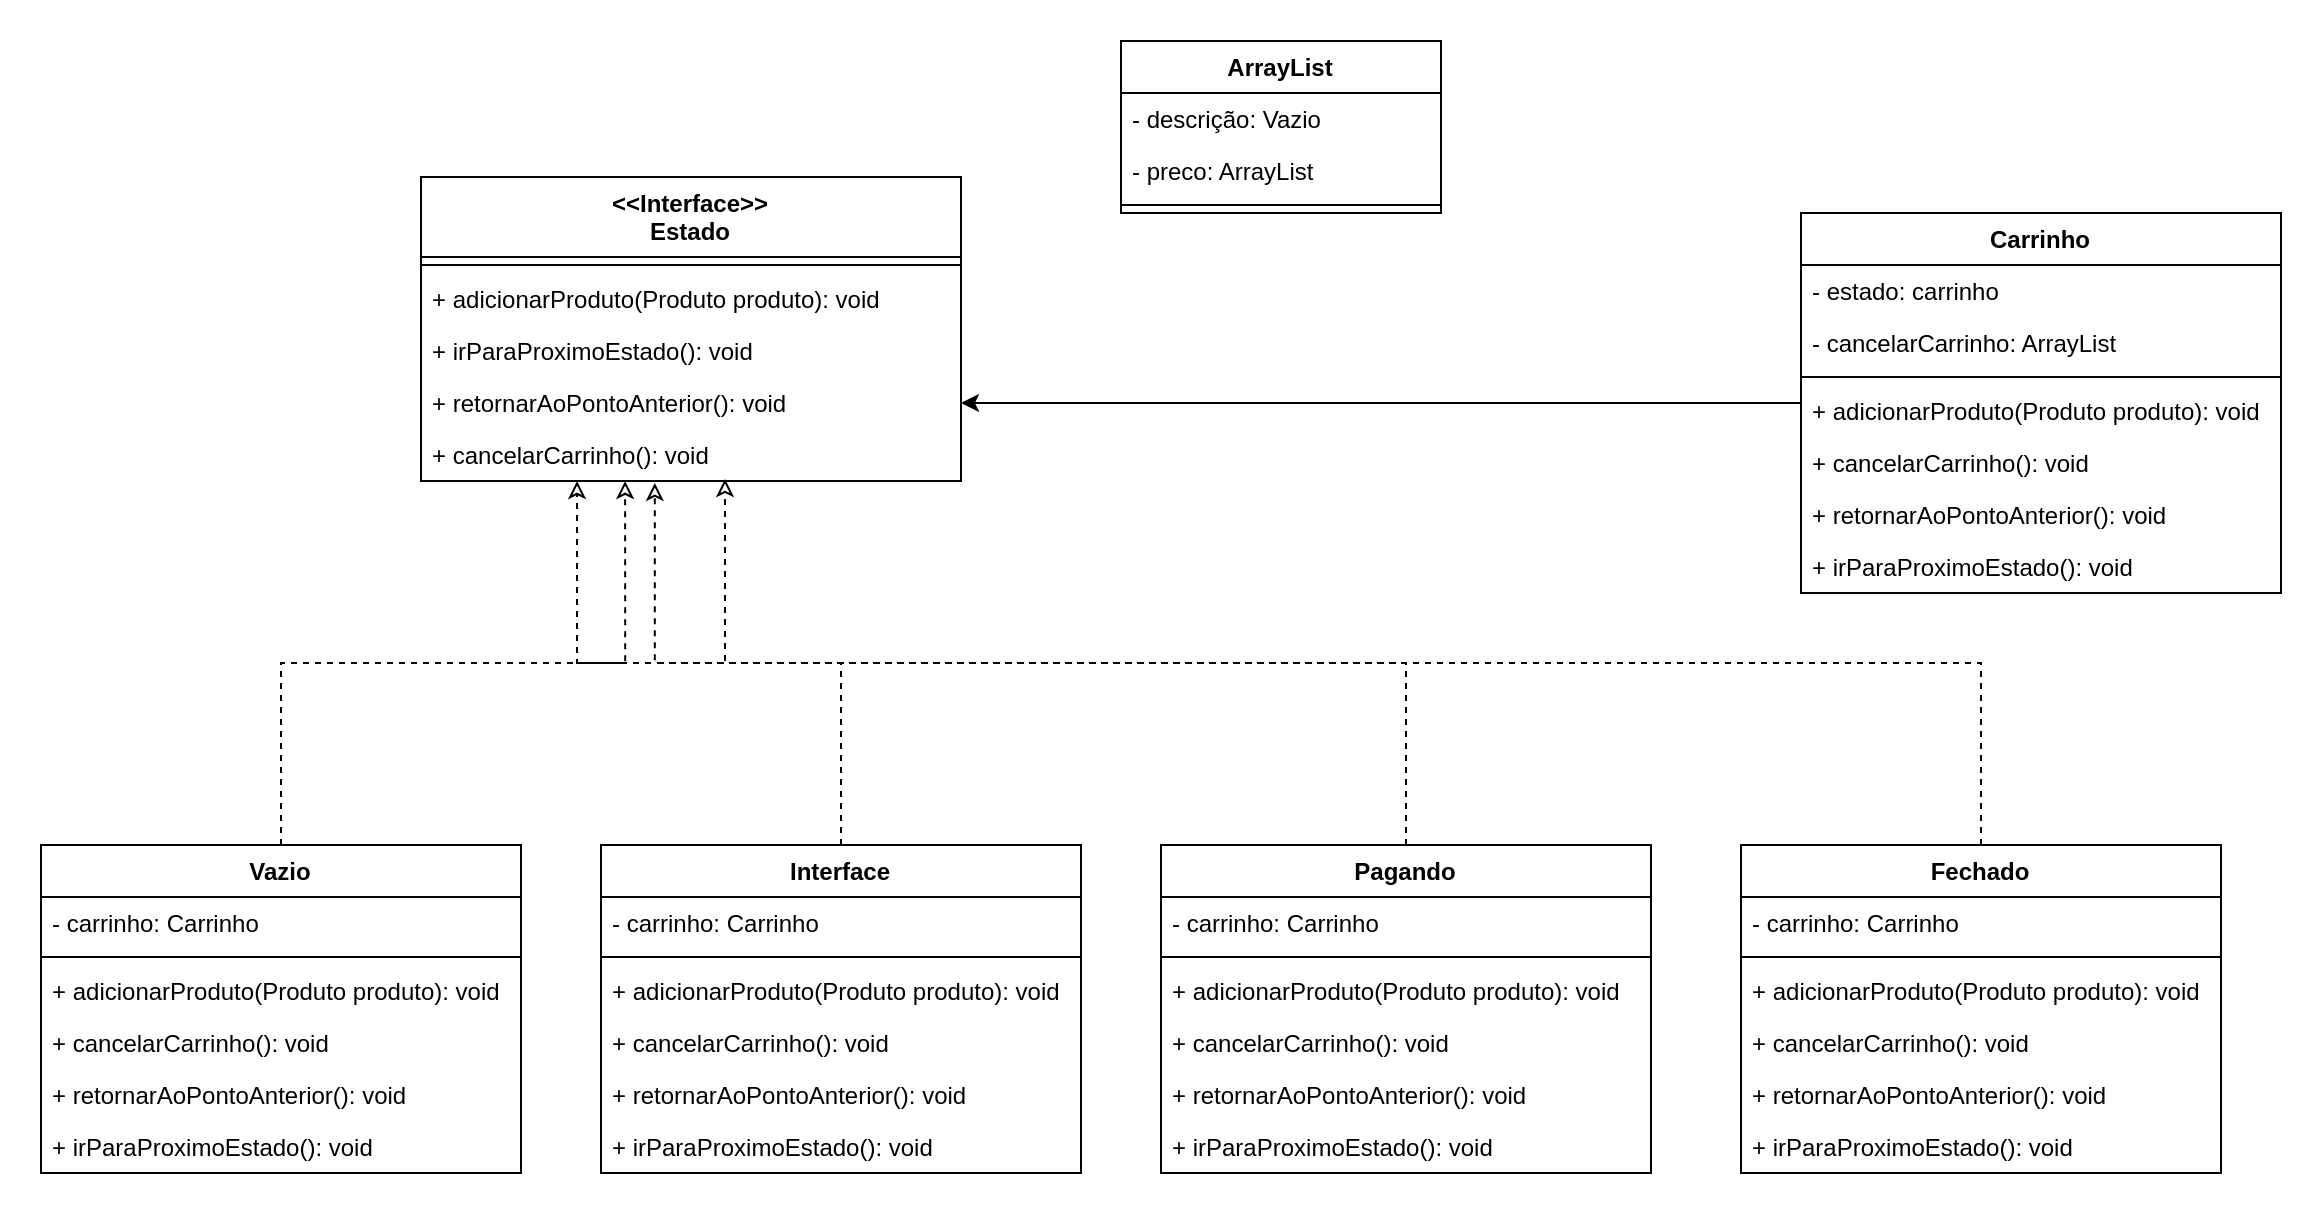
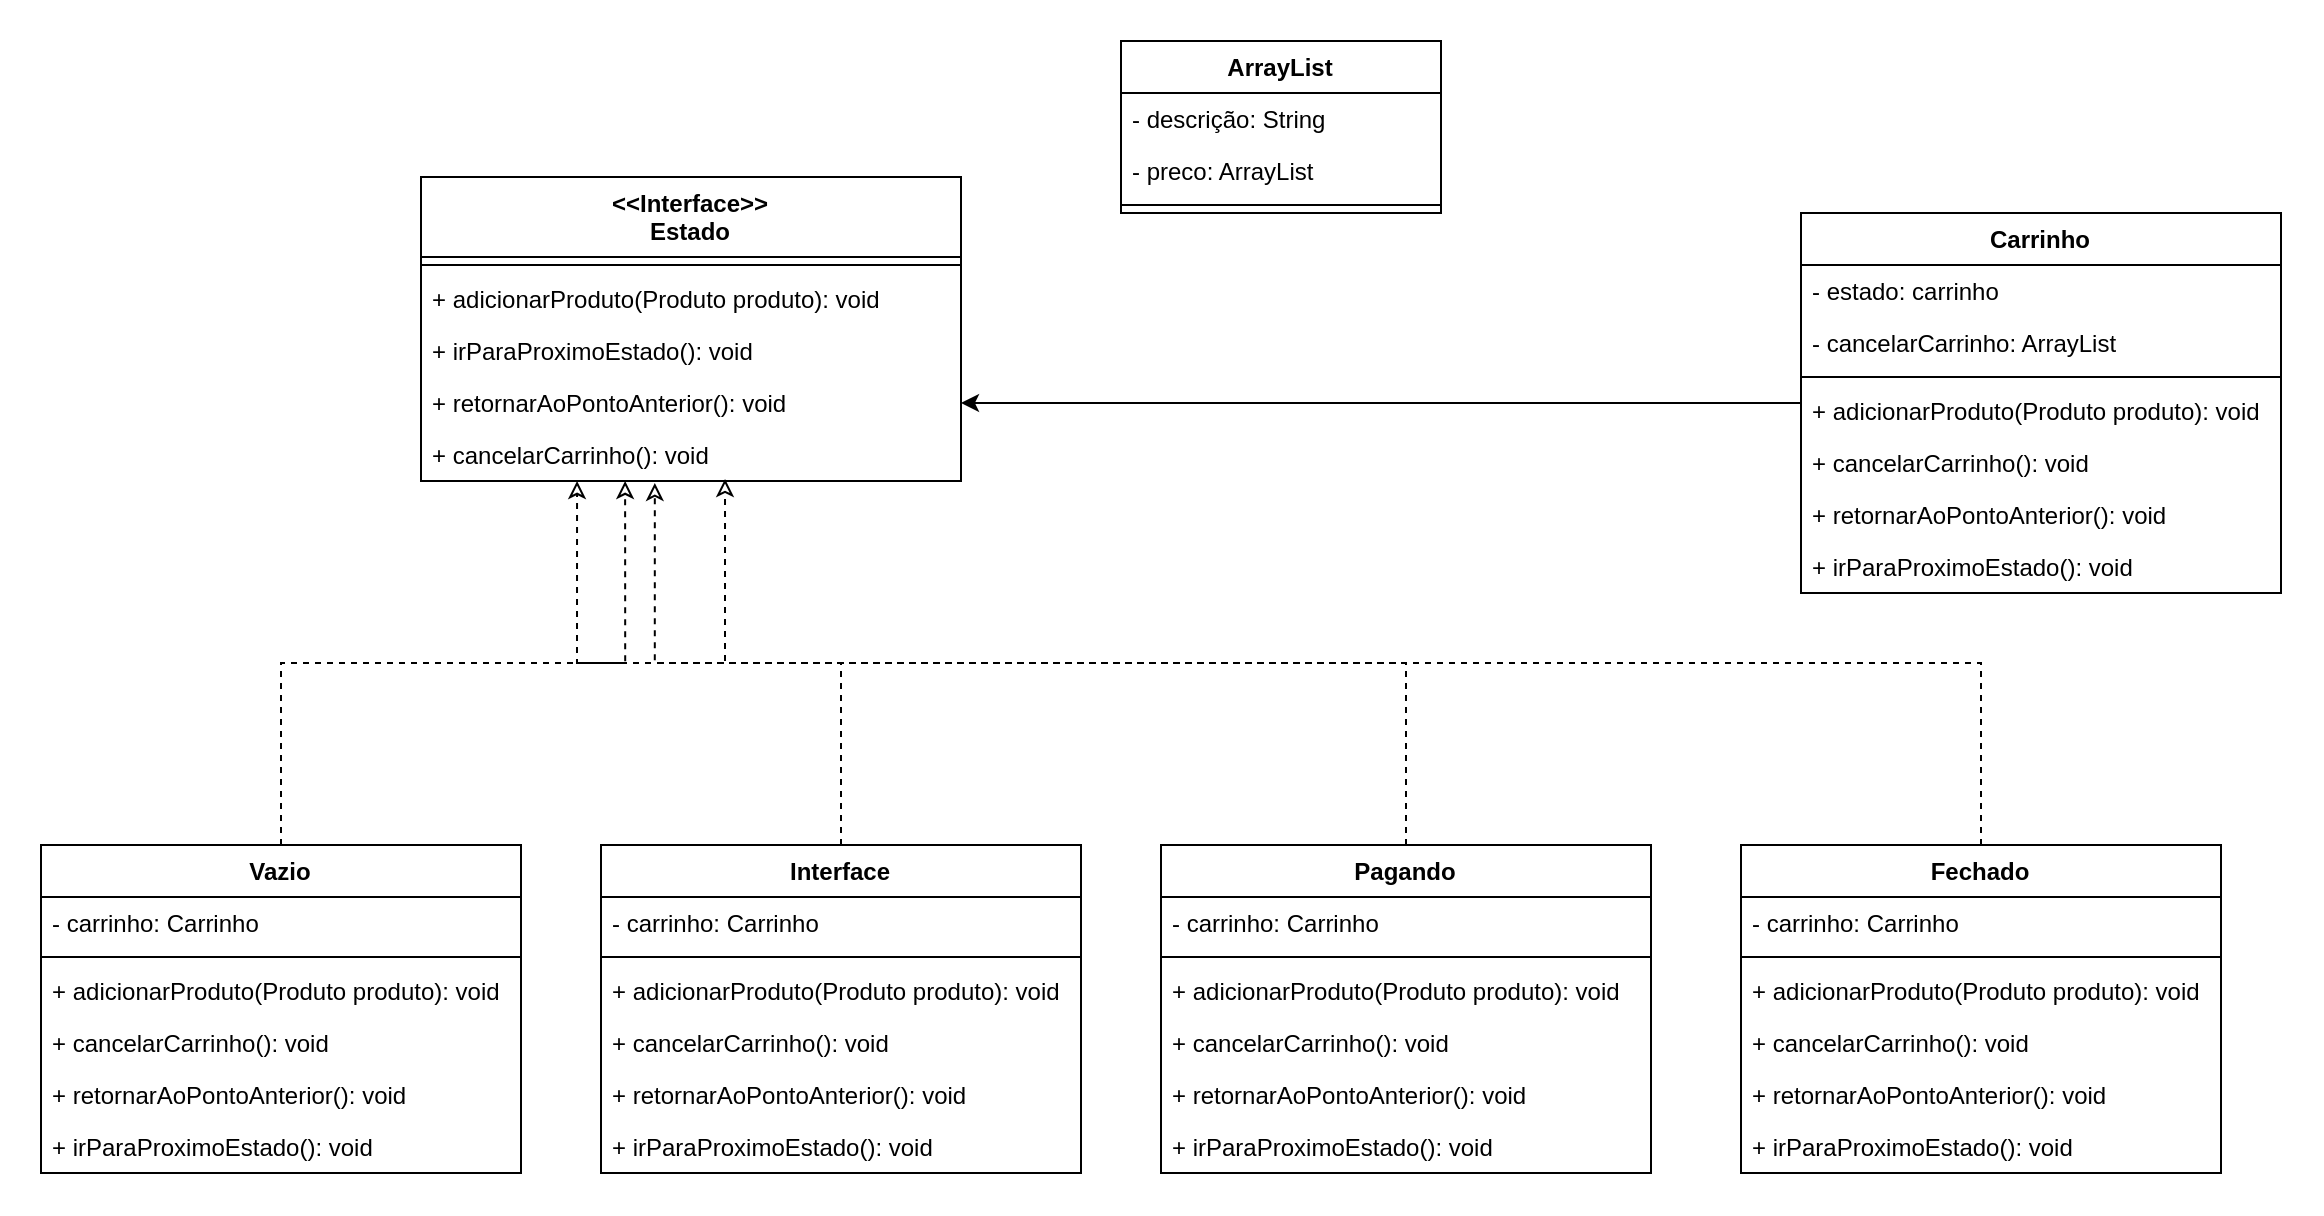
(1237, 120) -> (1244, 120)
